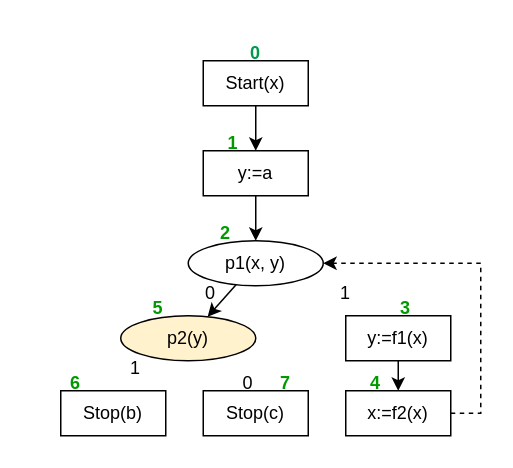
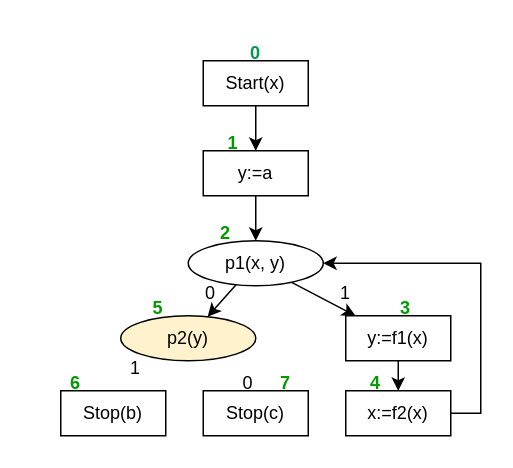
(481, 280) -> (481, 280)
none -> (319, 297)
